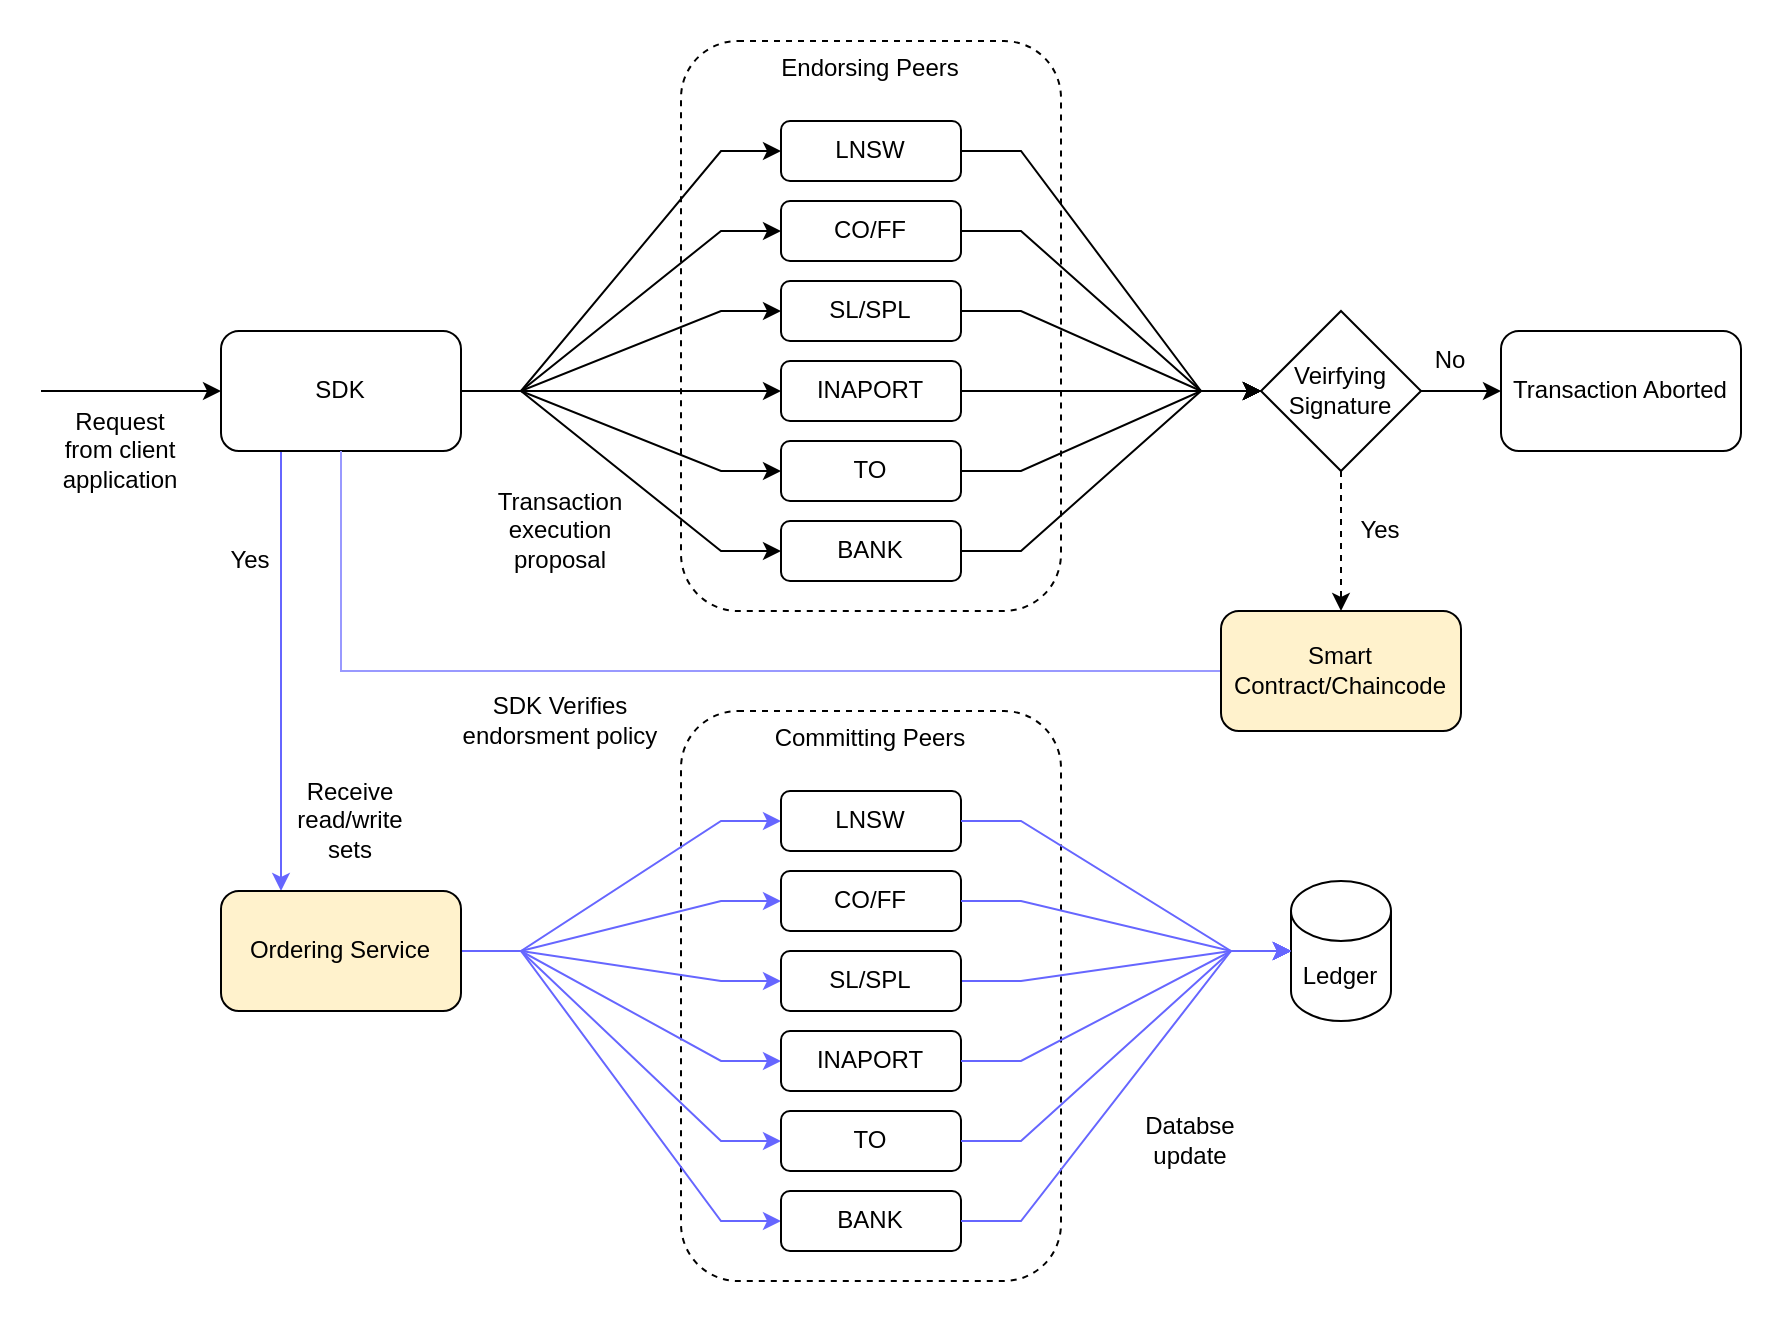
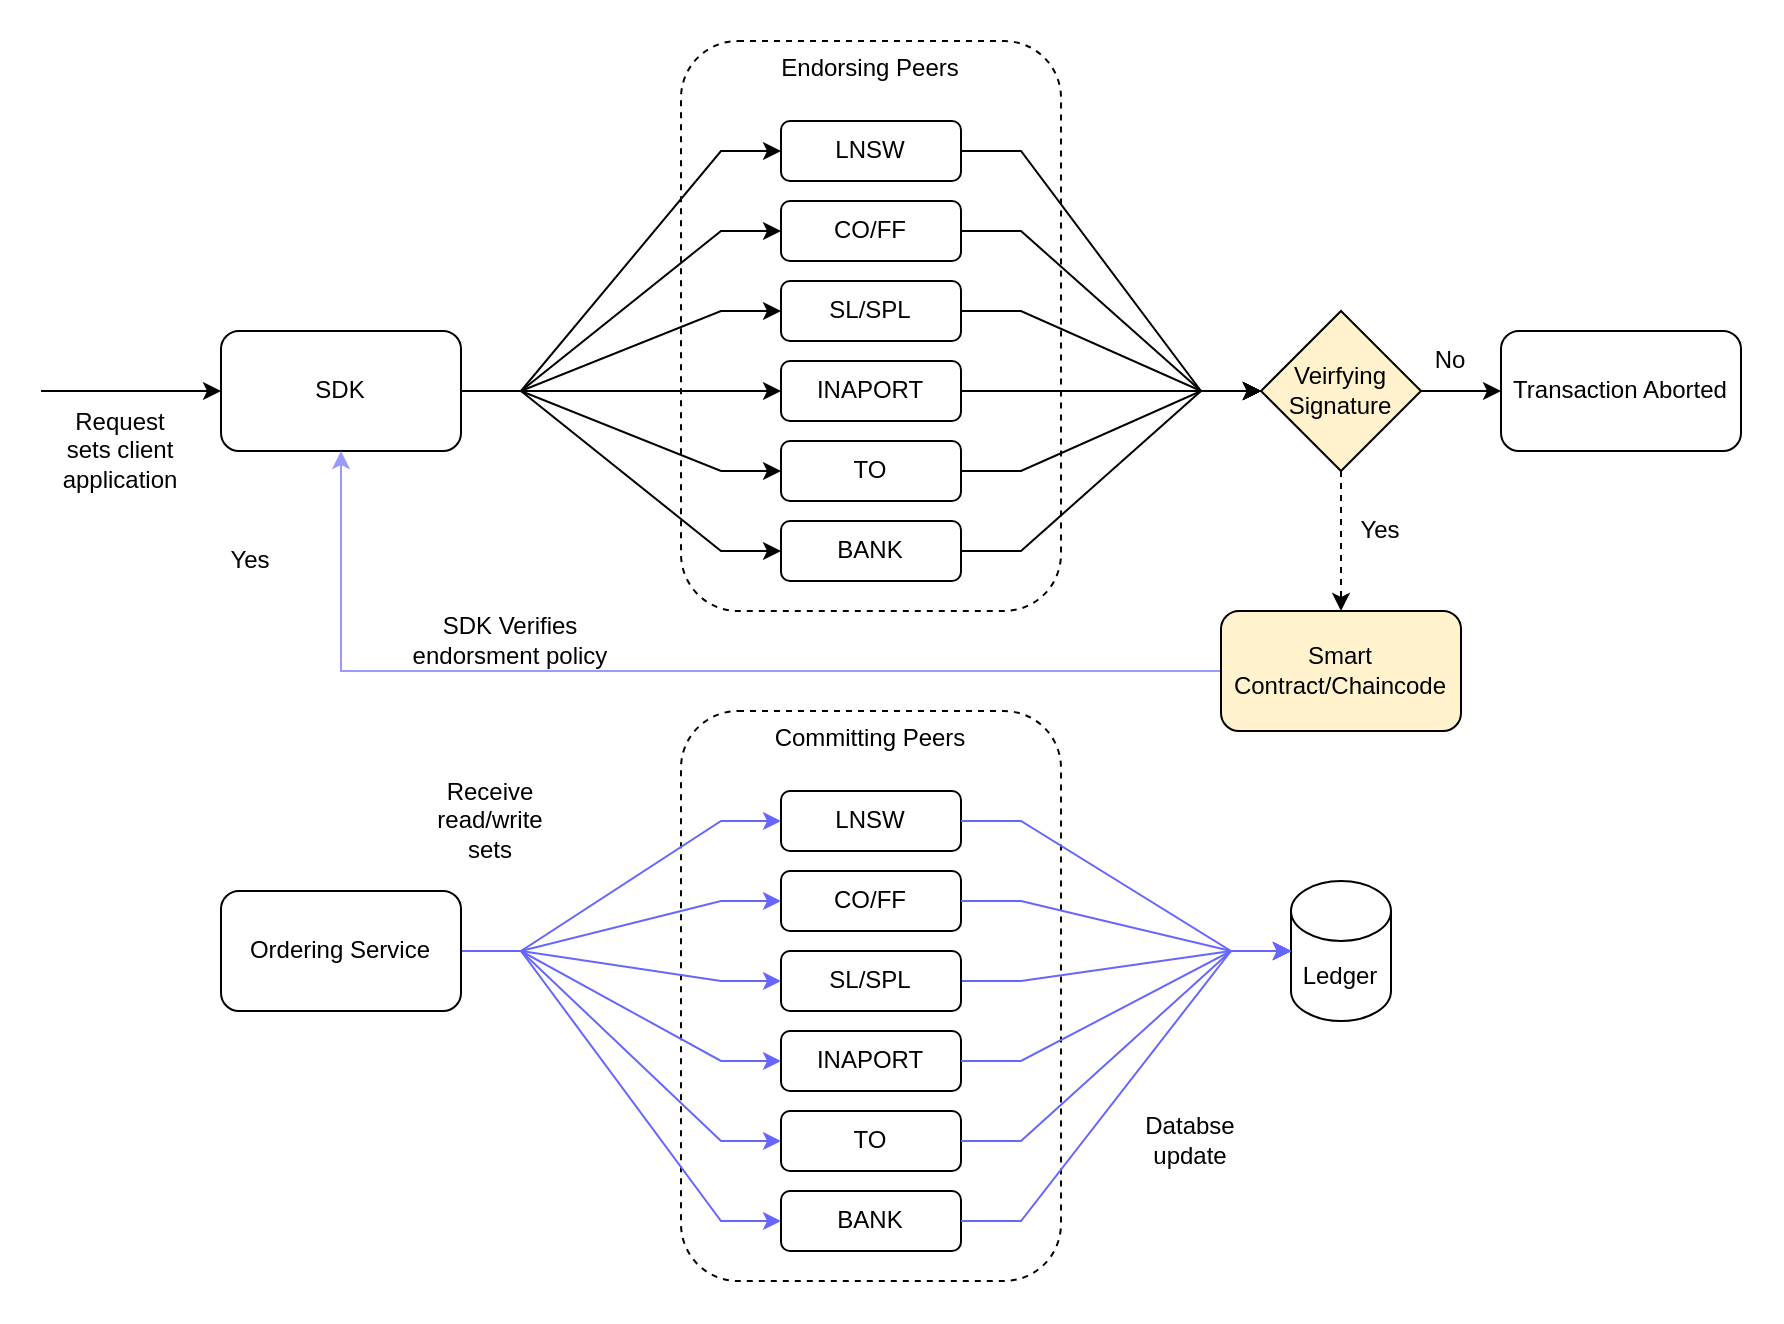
(1341, 391) -> (1341, 391)
(121, 451) -> (121, 451)
(341, 459) -> (341, 466)
(561, 531) -> none
(281, 664) -> none
(561, 721) -> (511, 641)
(351, 821) -> (491, 821)
(341, 951) -> (341, 951)
